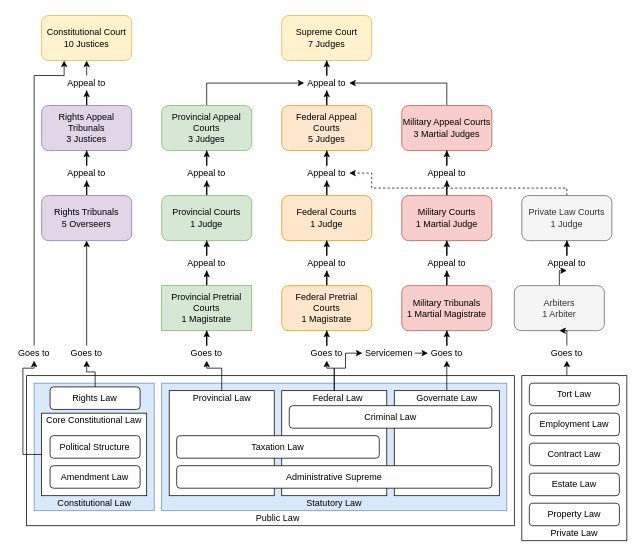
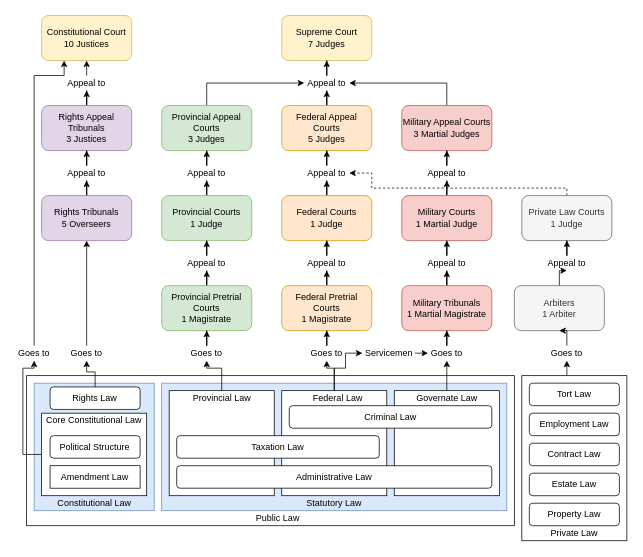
(207, 308) -> (207, 308)
(95, 477) -> (95, 477)
(334, 477) -> (334, 477)
